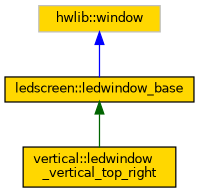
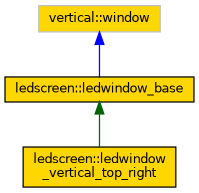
(99, 19) -> (99, 19)
(99, 167) -> (99, 167)
